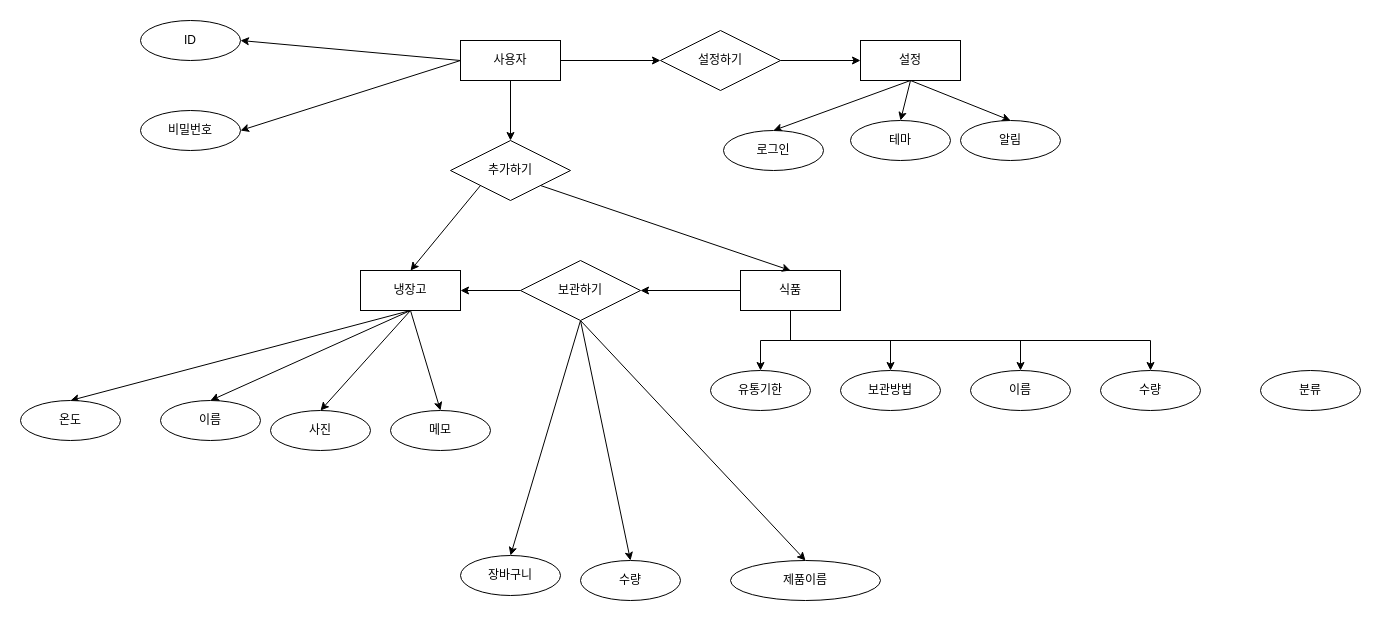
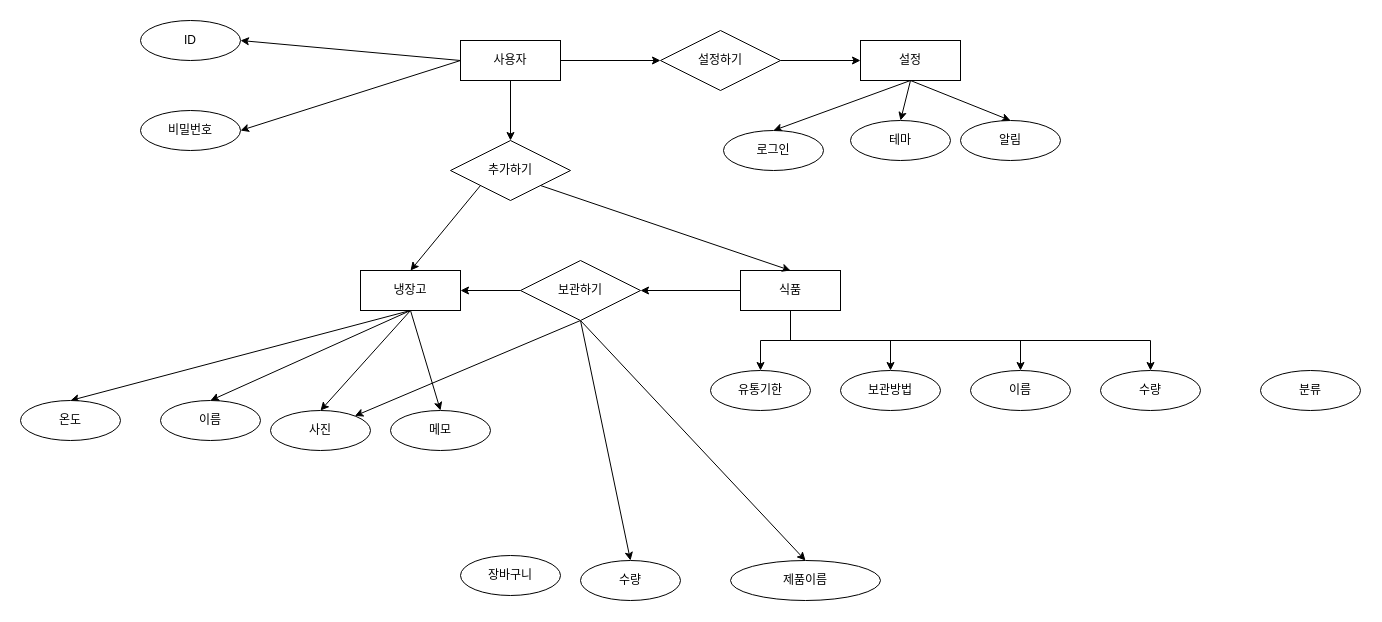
(546, 437) -> (470, 367)
